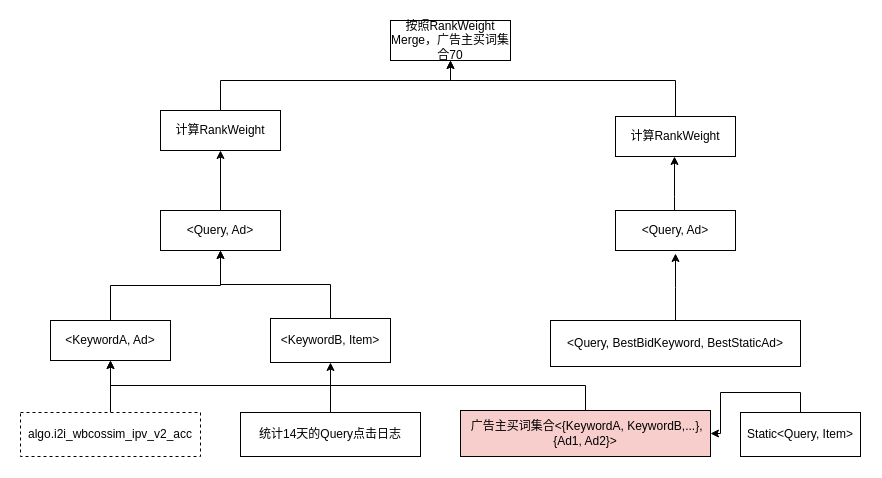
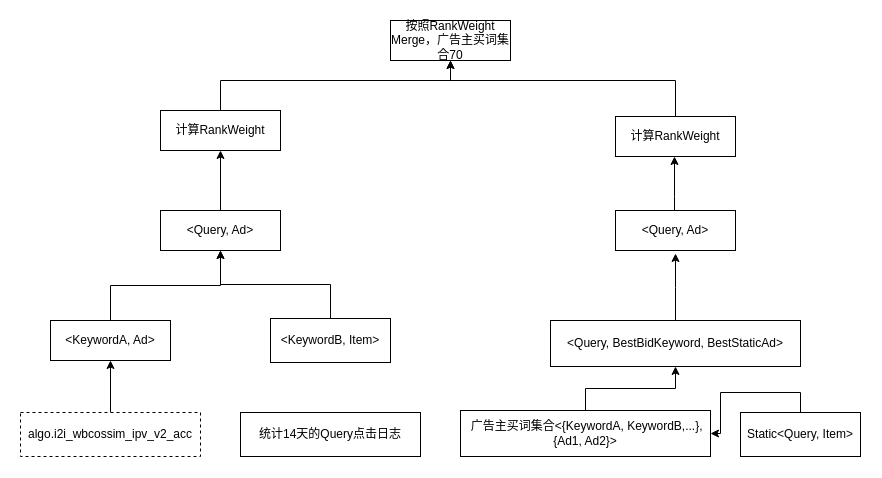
(352, 386) -> (637, 389)
(331, 391) -> none
(586, 434) -> (586, 434)
